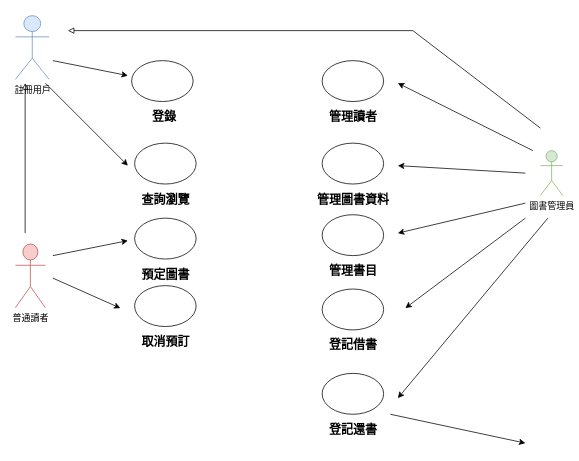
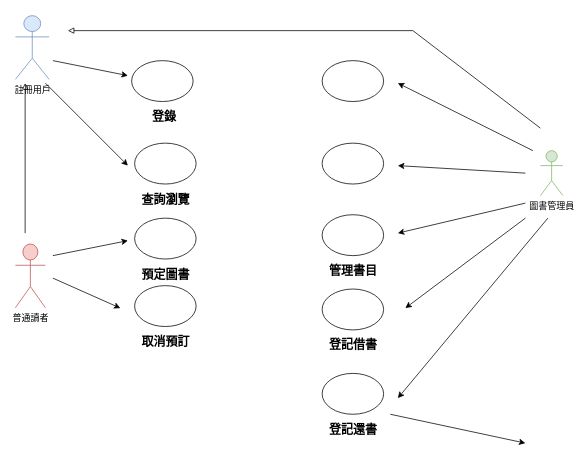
(353, 116) -> none
(353, 199) -> none
